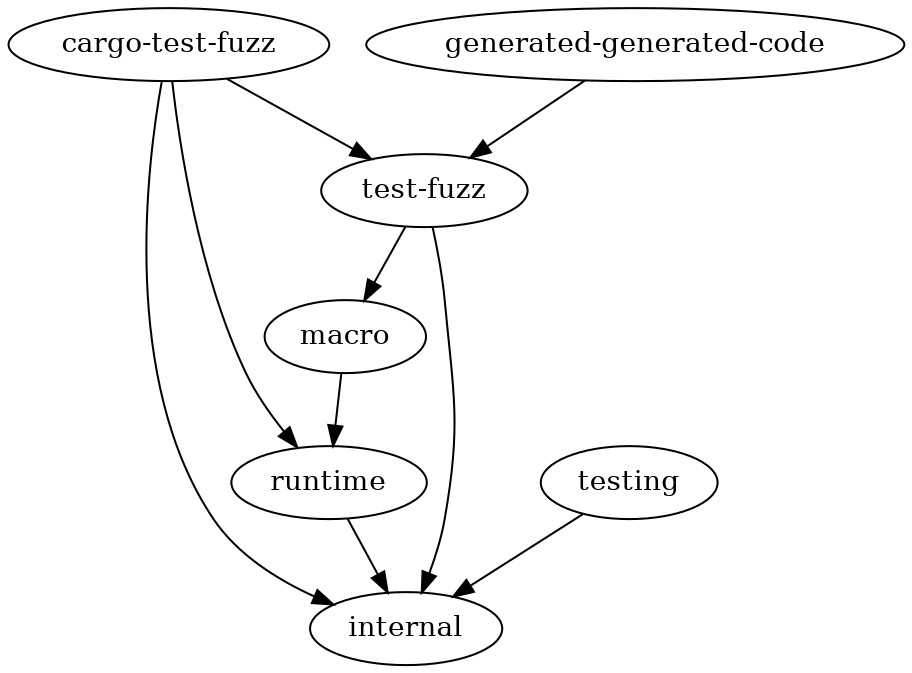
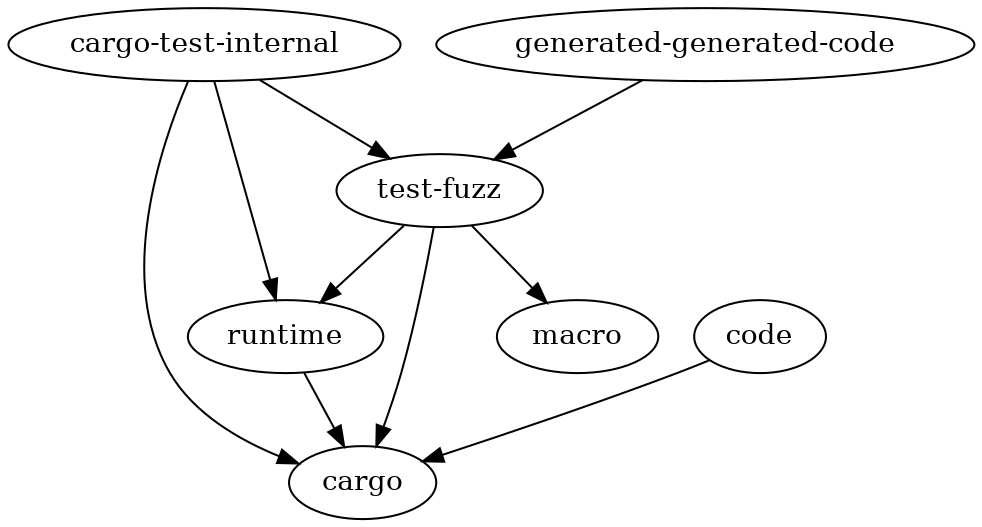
(169, 45) -> (204, 45)
(338, 400) -> (370, 257)
(629, 483) -> (760, 337)
(406, 629) -> (363, 483)
